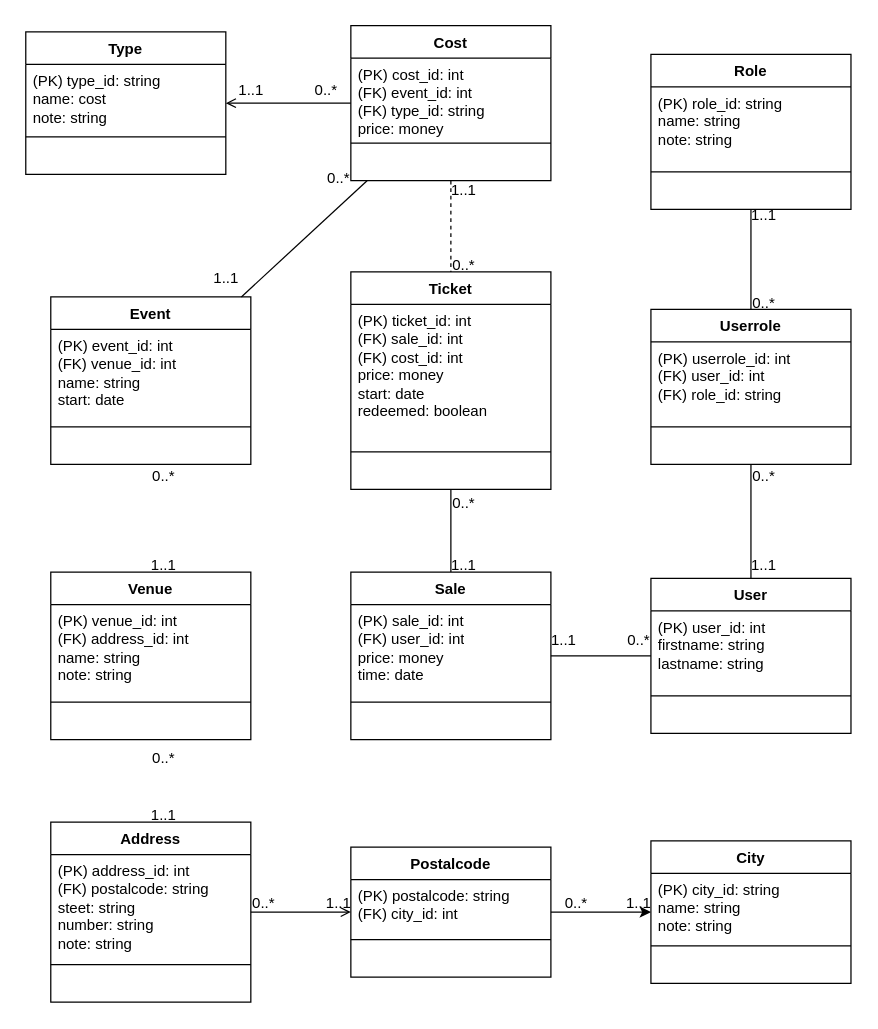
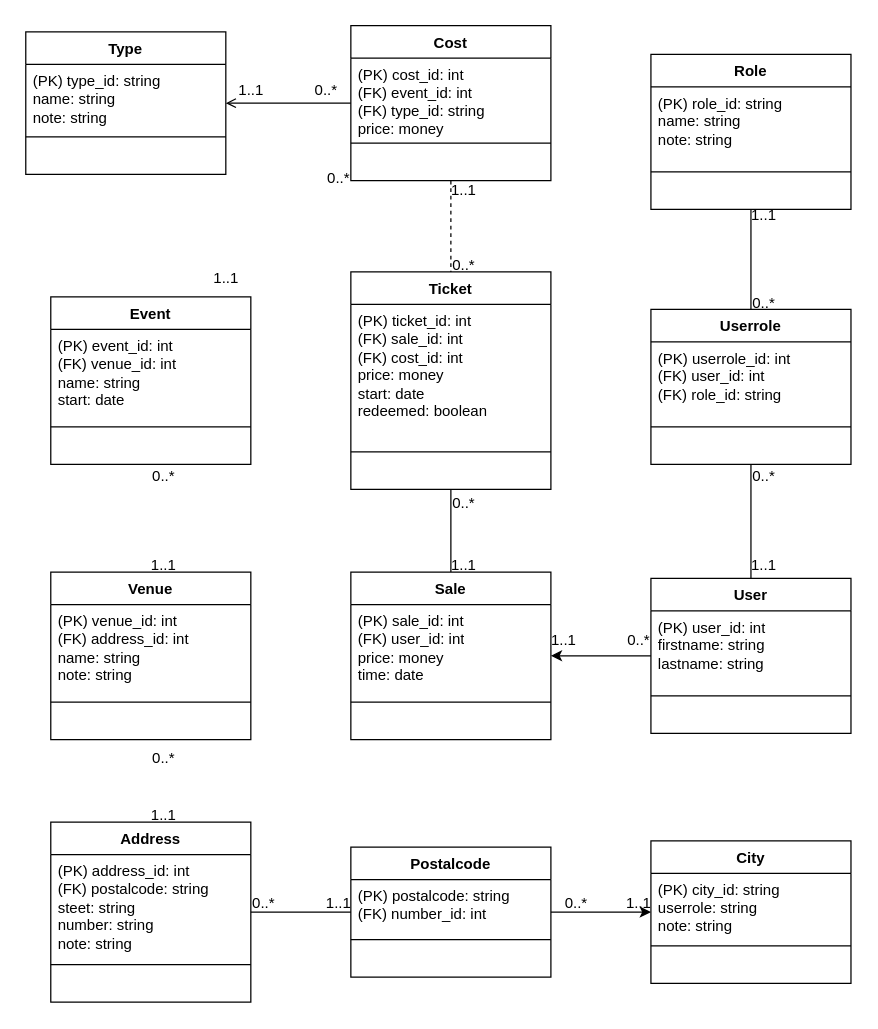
(107, 100) -> (107, 100)
(303, 240) -> none
(557, 656) -> (561, 656)
(445, 906) -> (445, 906)
(730, 909) -> (730, 909)
(344, 912) -> (344, 912)
